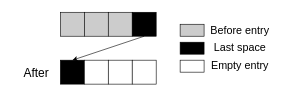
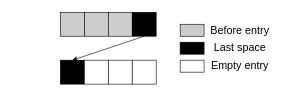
(36, 72) -> none
